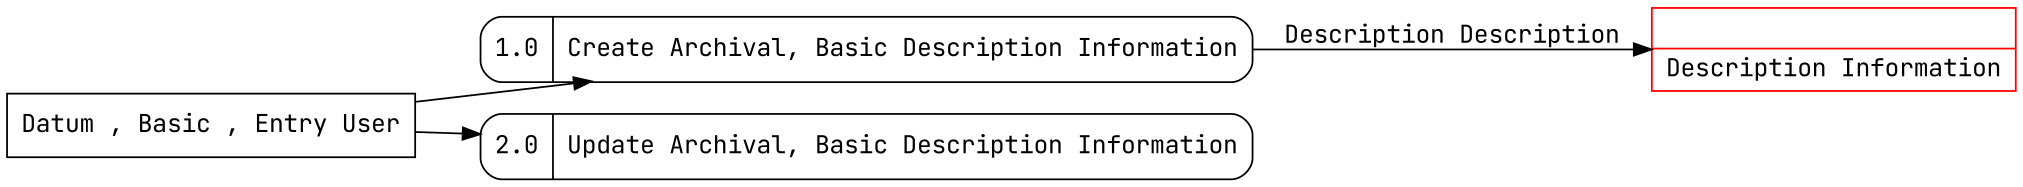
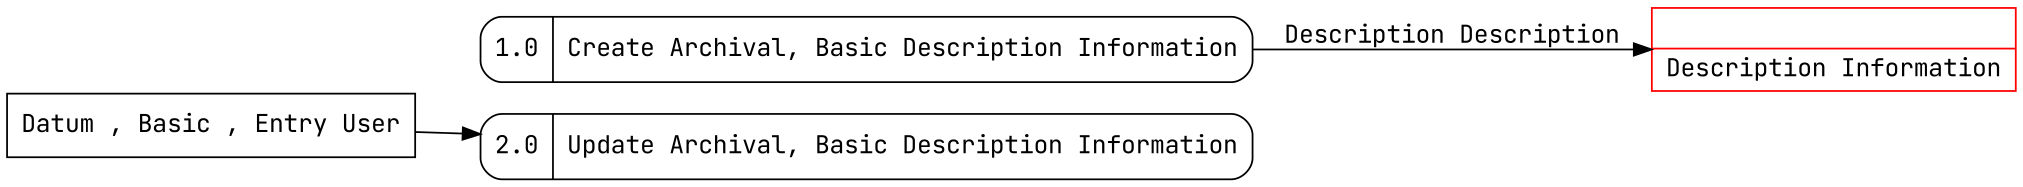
(495, 93) -> none
